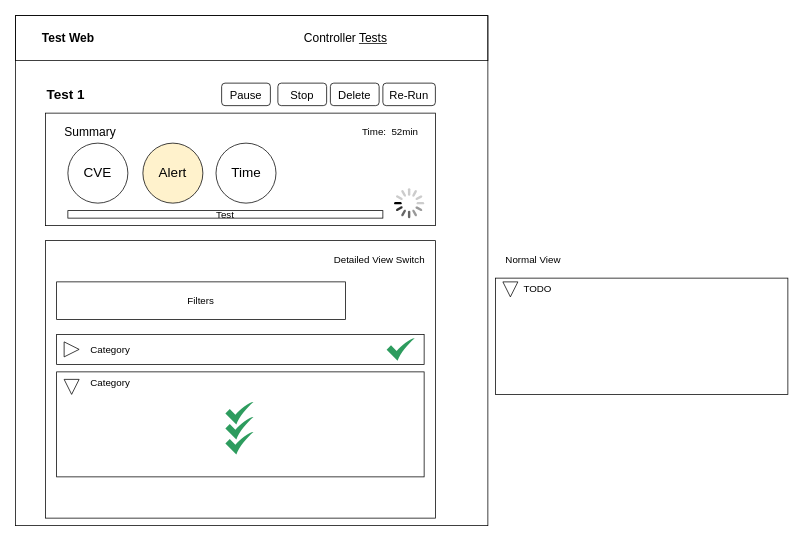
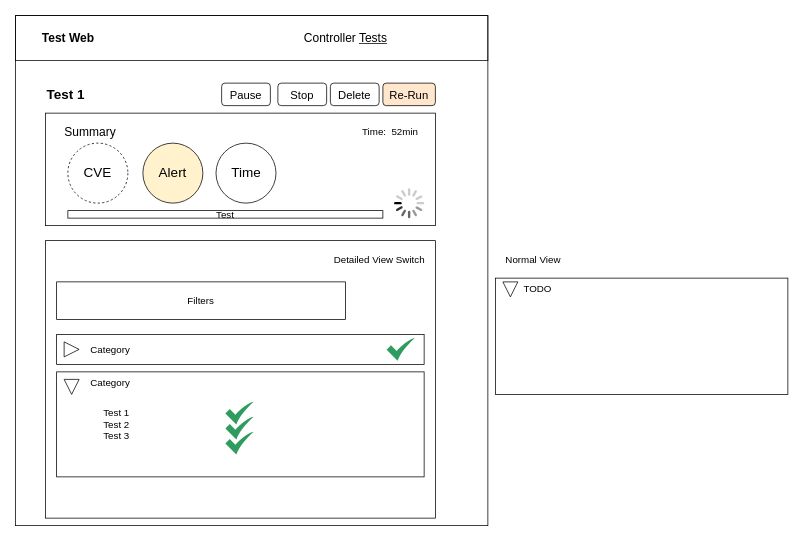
(409, 94) -> (409, 94)
(98, 173) -> (98, 173)
none -> (117, 424)
